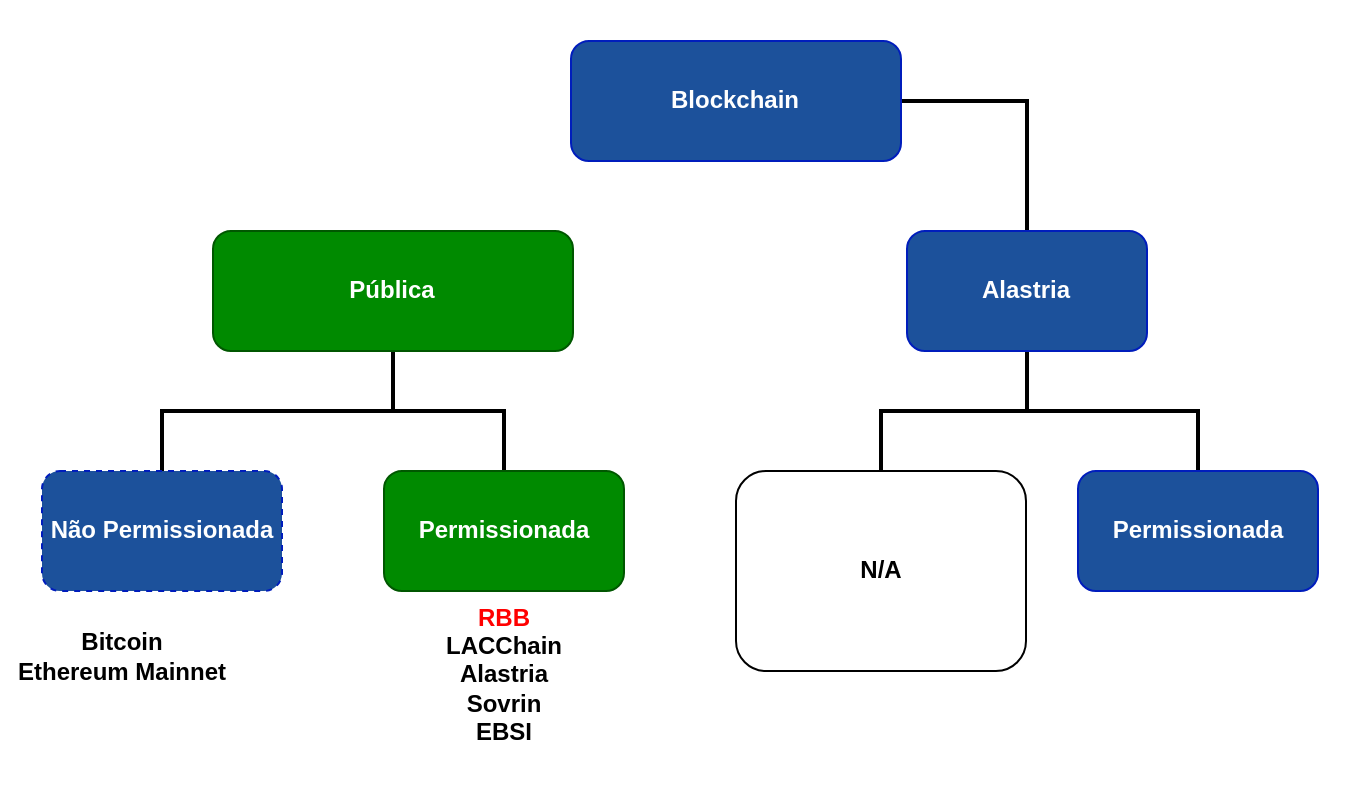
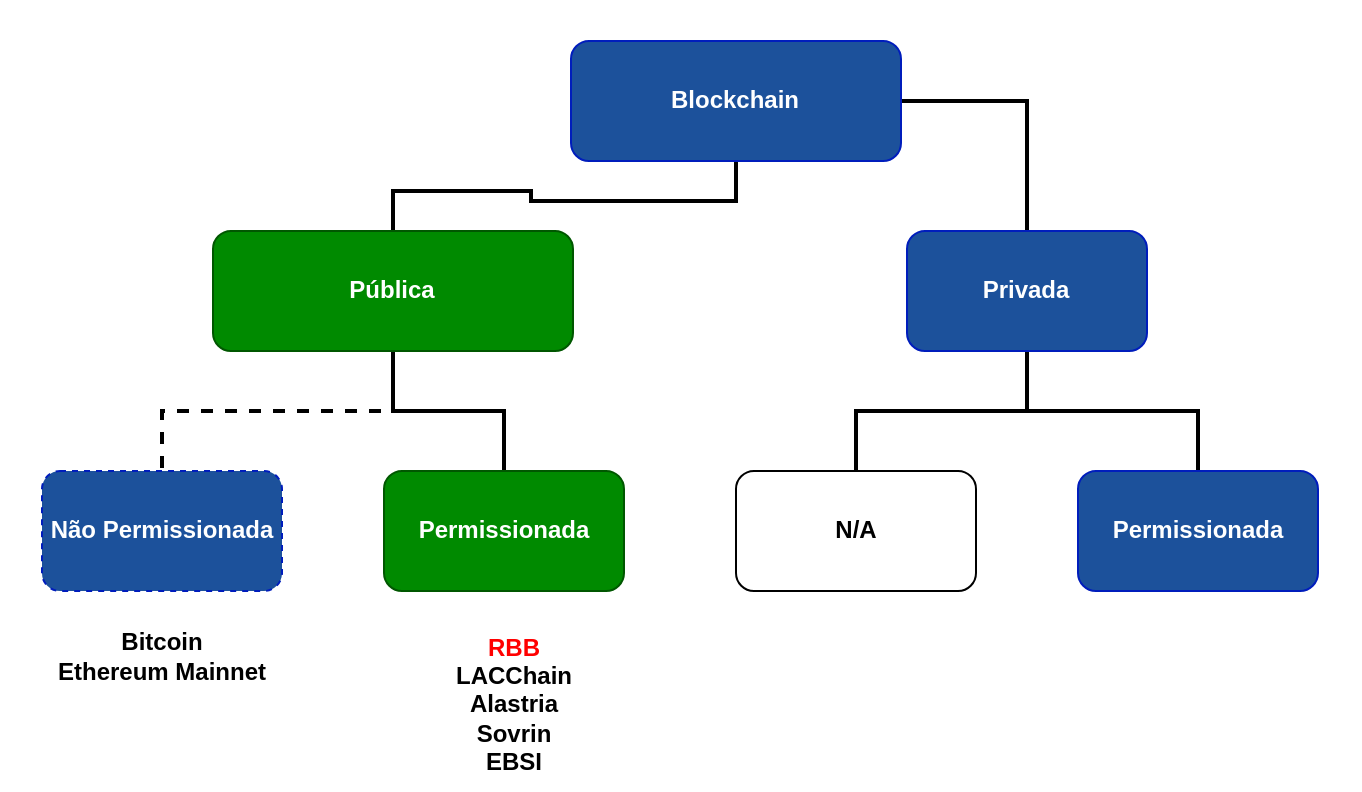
none -> (560, 201)
(1027, 291) -> (1027, 291)
(363, 411) -> (363, 411)
(881, 571) -> (856, 531)
(122, 657) -> (162, 657)
(504, 675) -> (514, 705)
